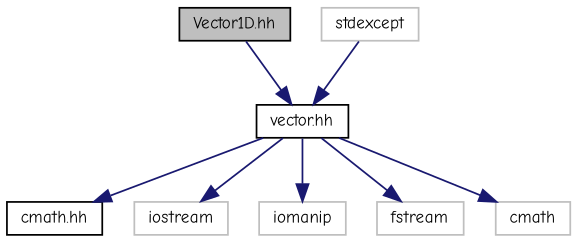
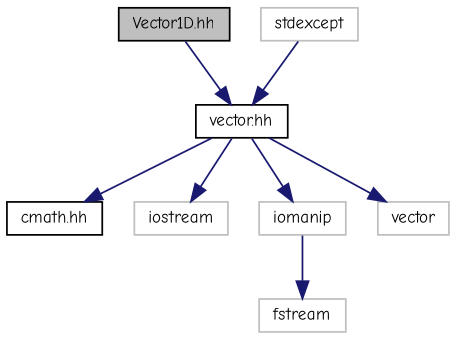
(354, 164) -> (302, 258)
(533, 218) -> (413, 218)
